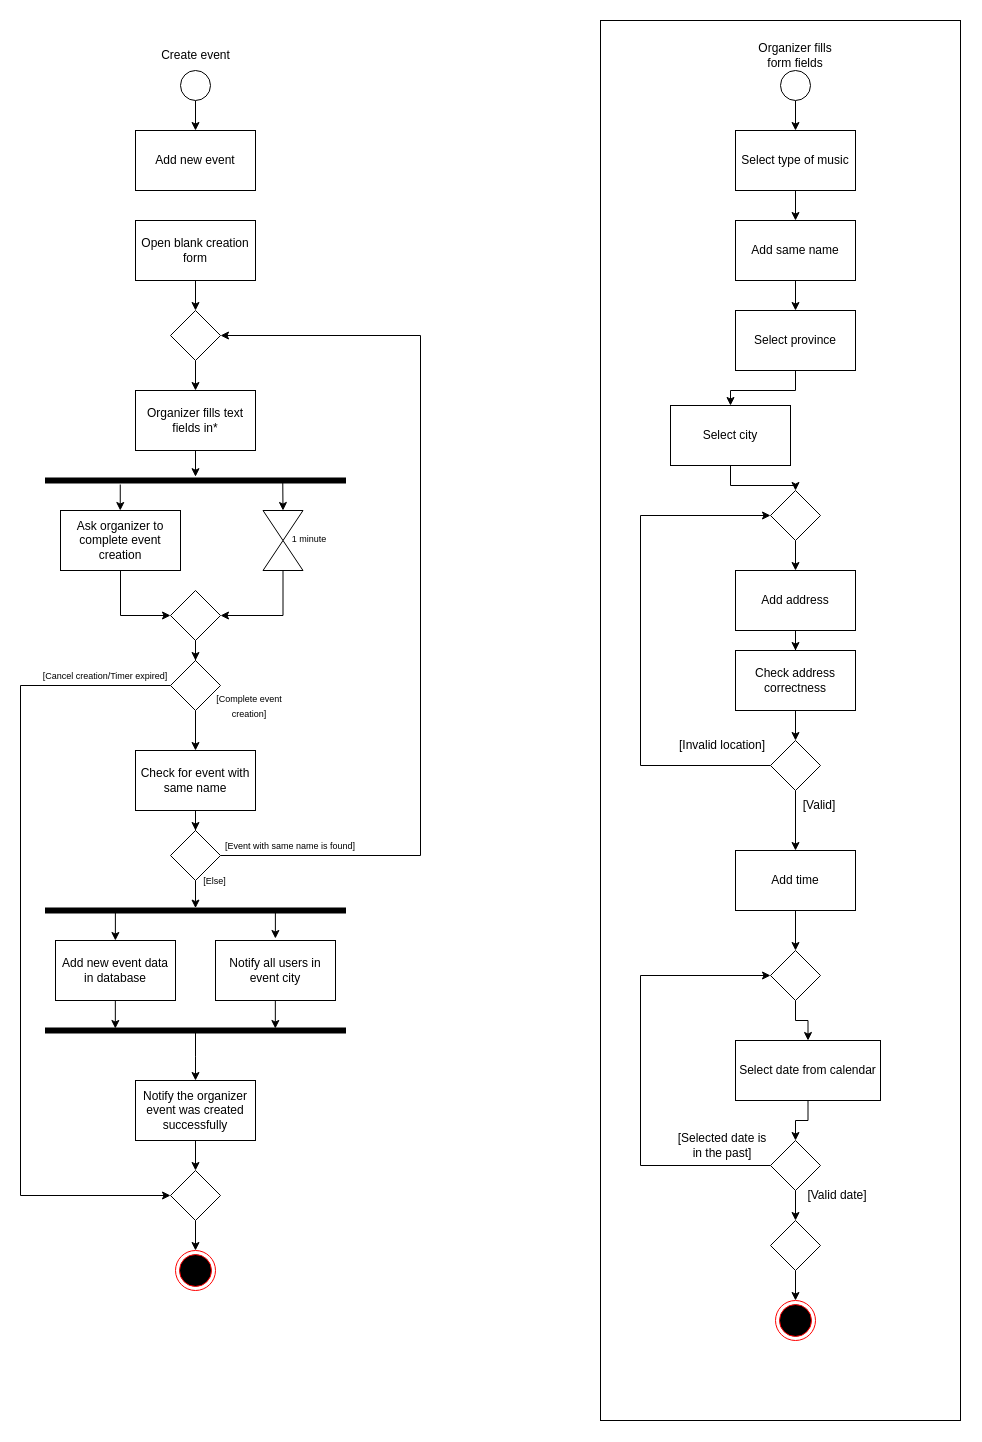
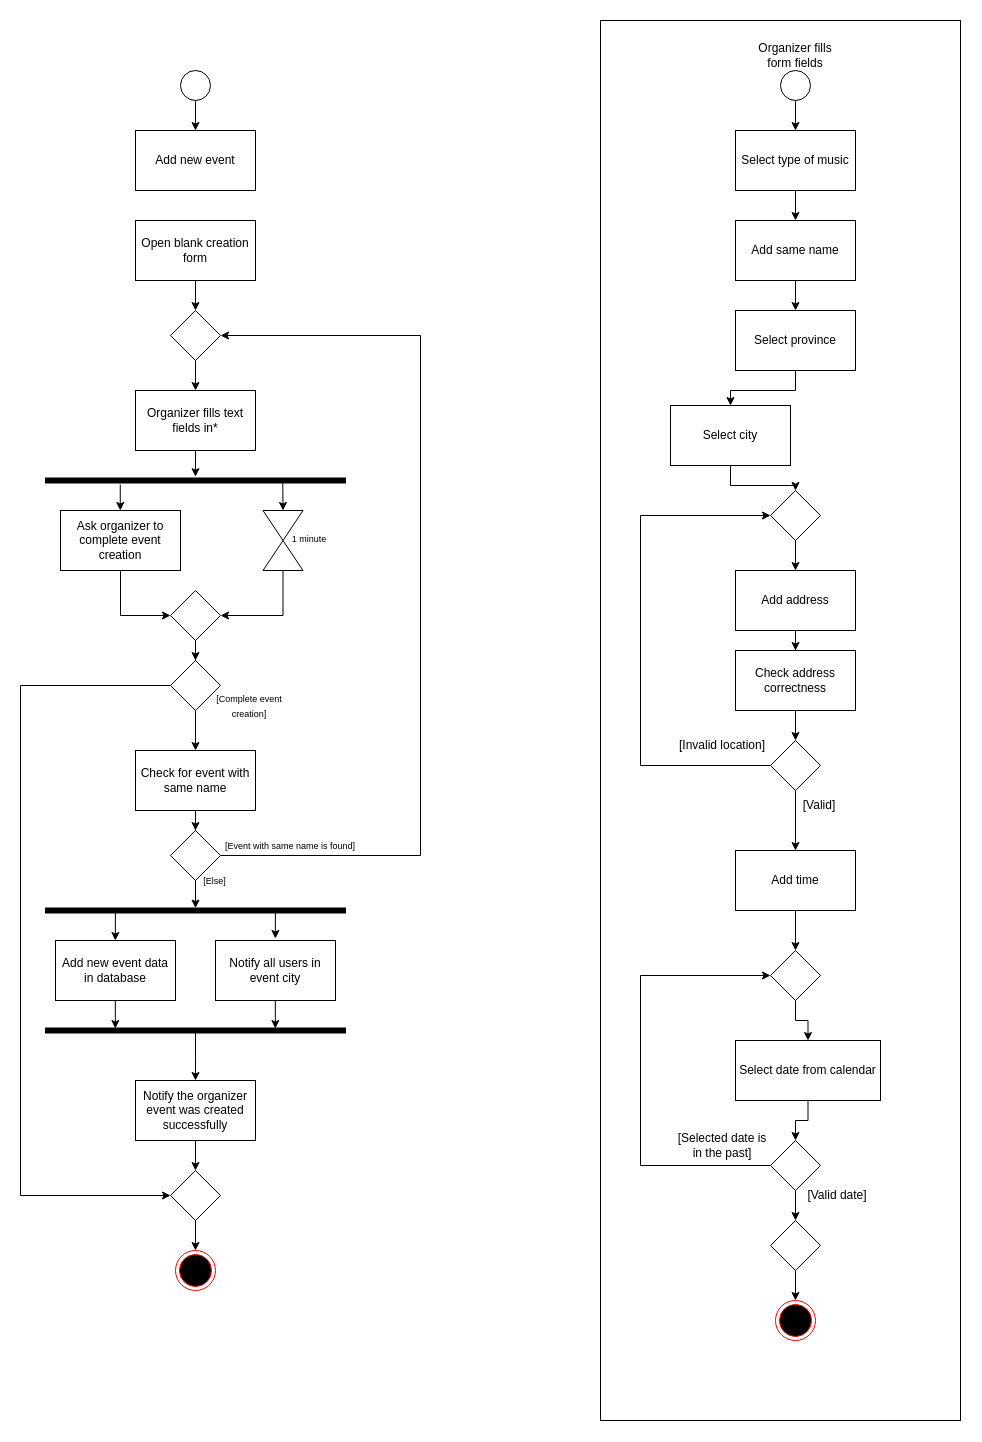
(196, 56) -> none
(106, 676) -> none
